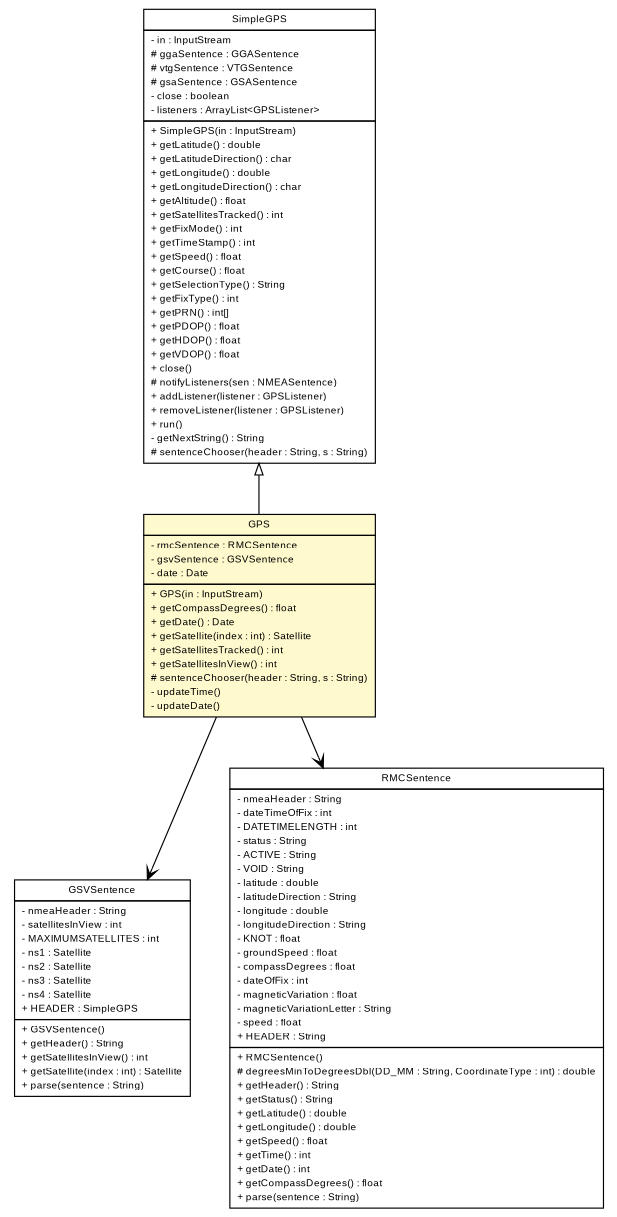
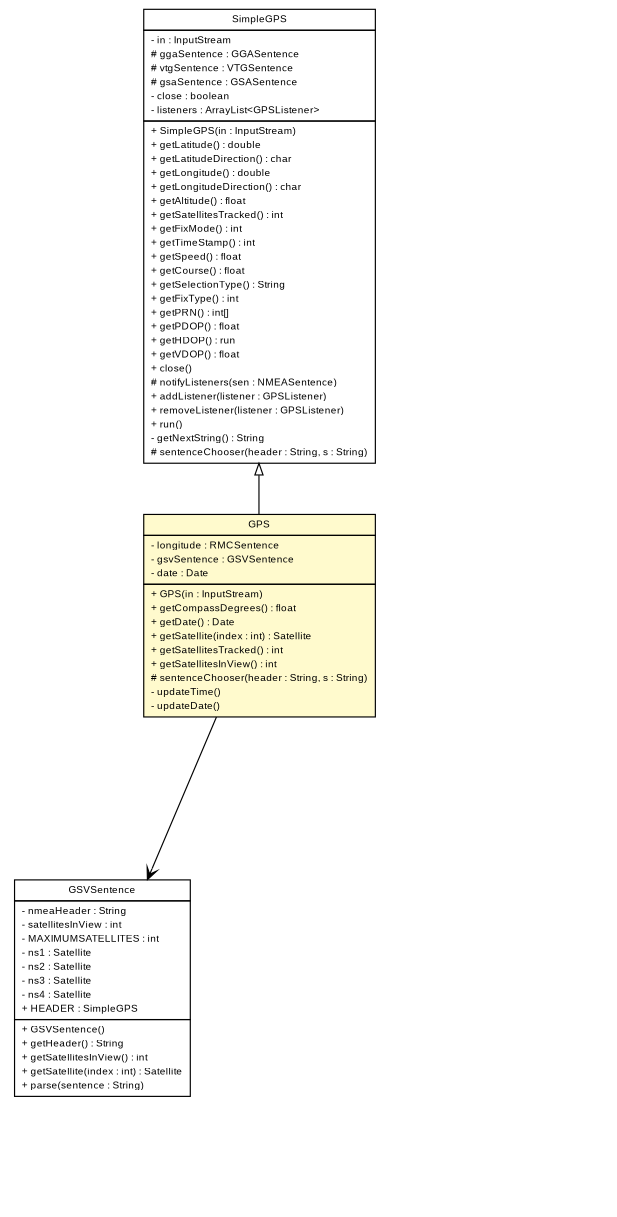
(196, 340) -> (194, 340)
(225, 545) -> (215, 545)
(416, 988) -> none
